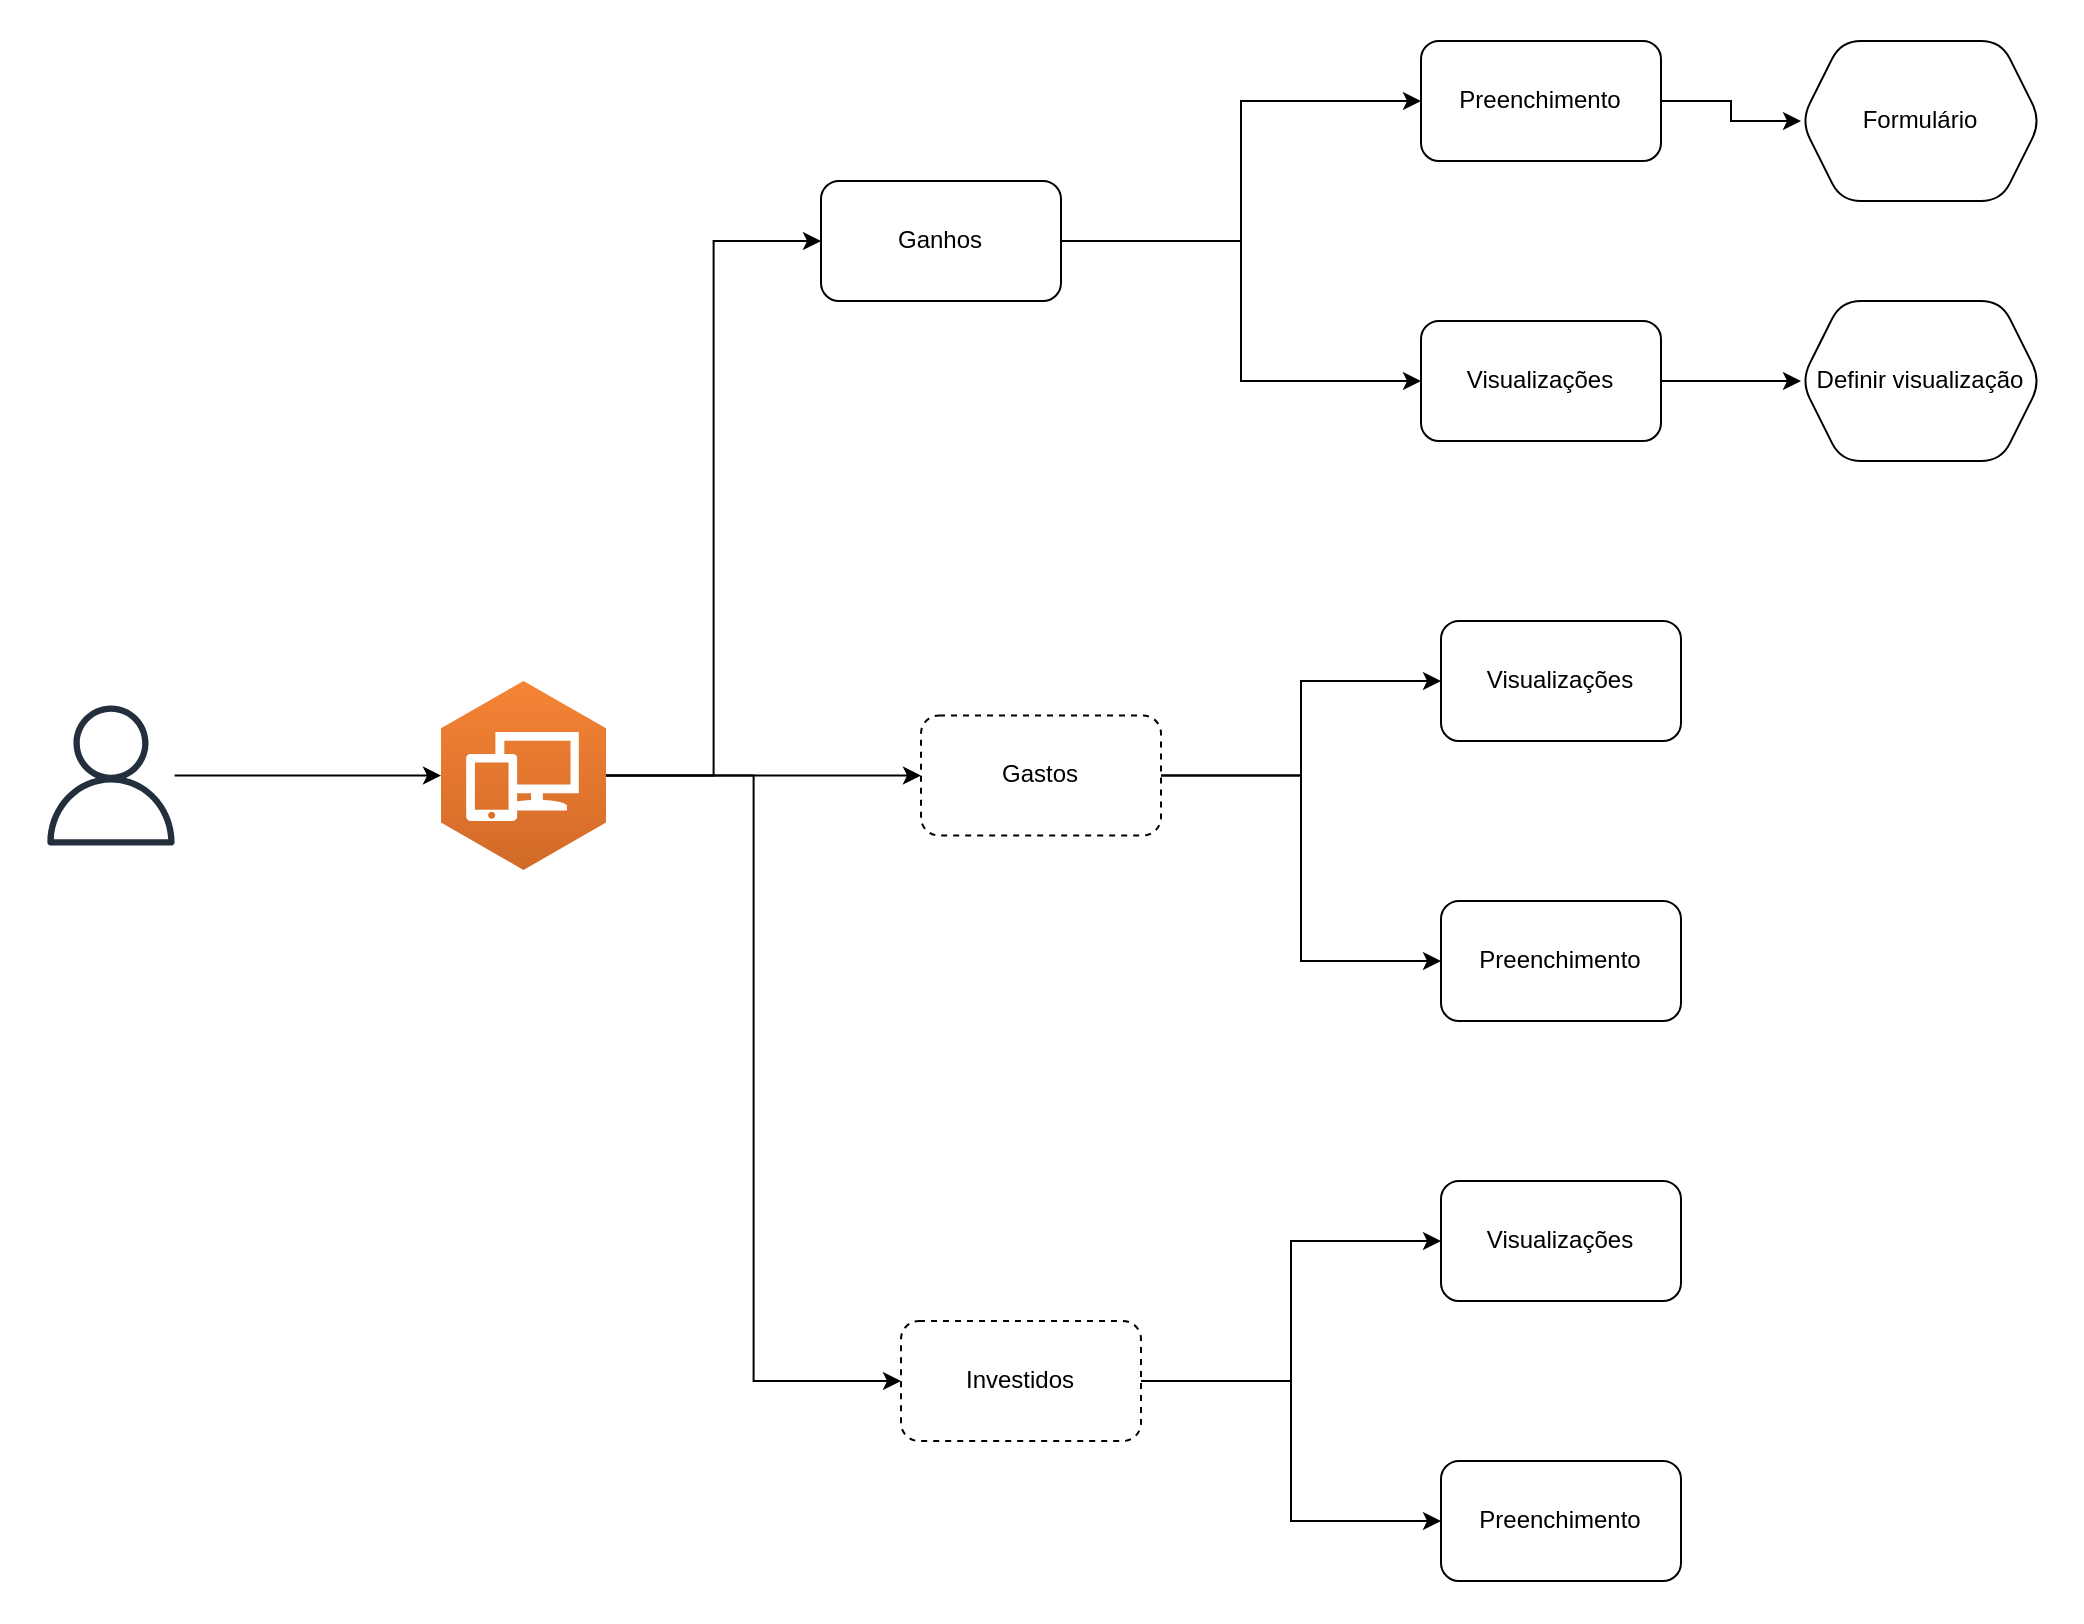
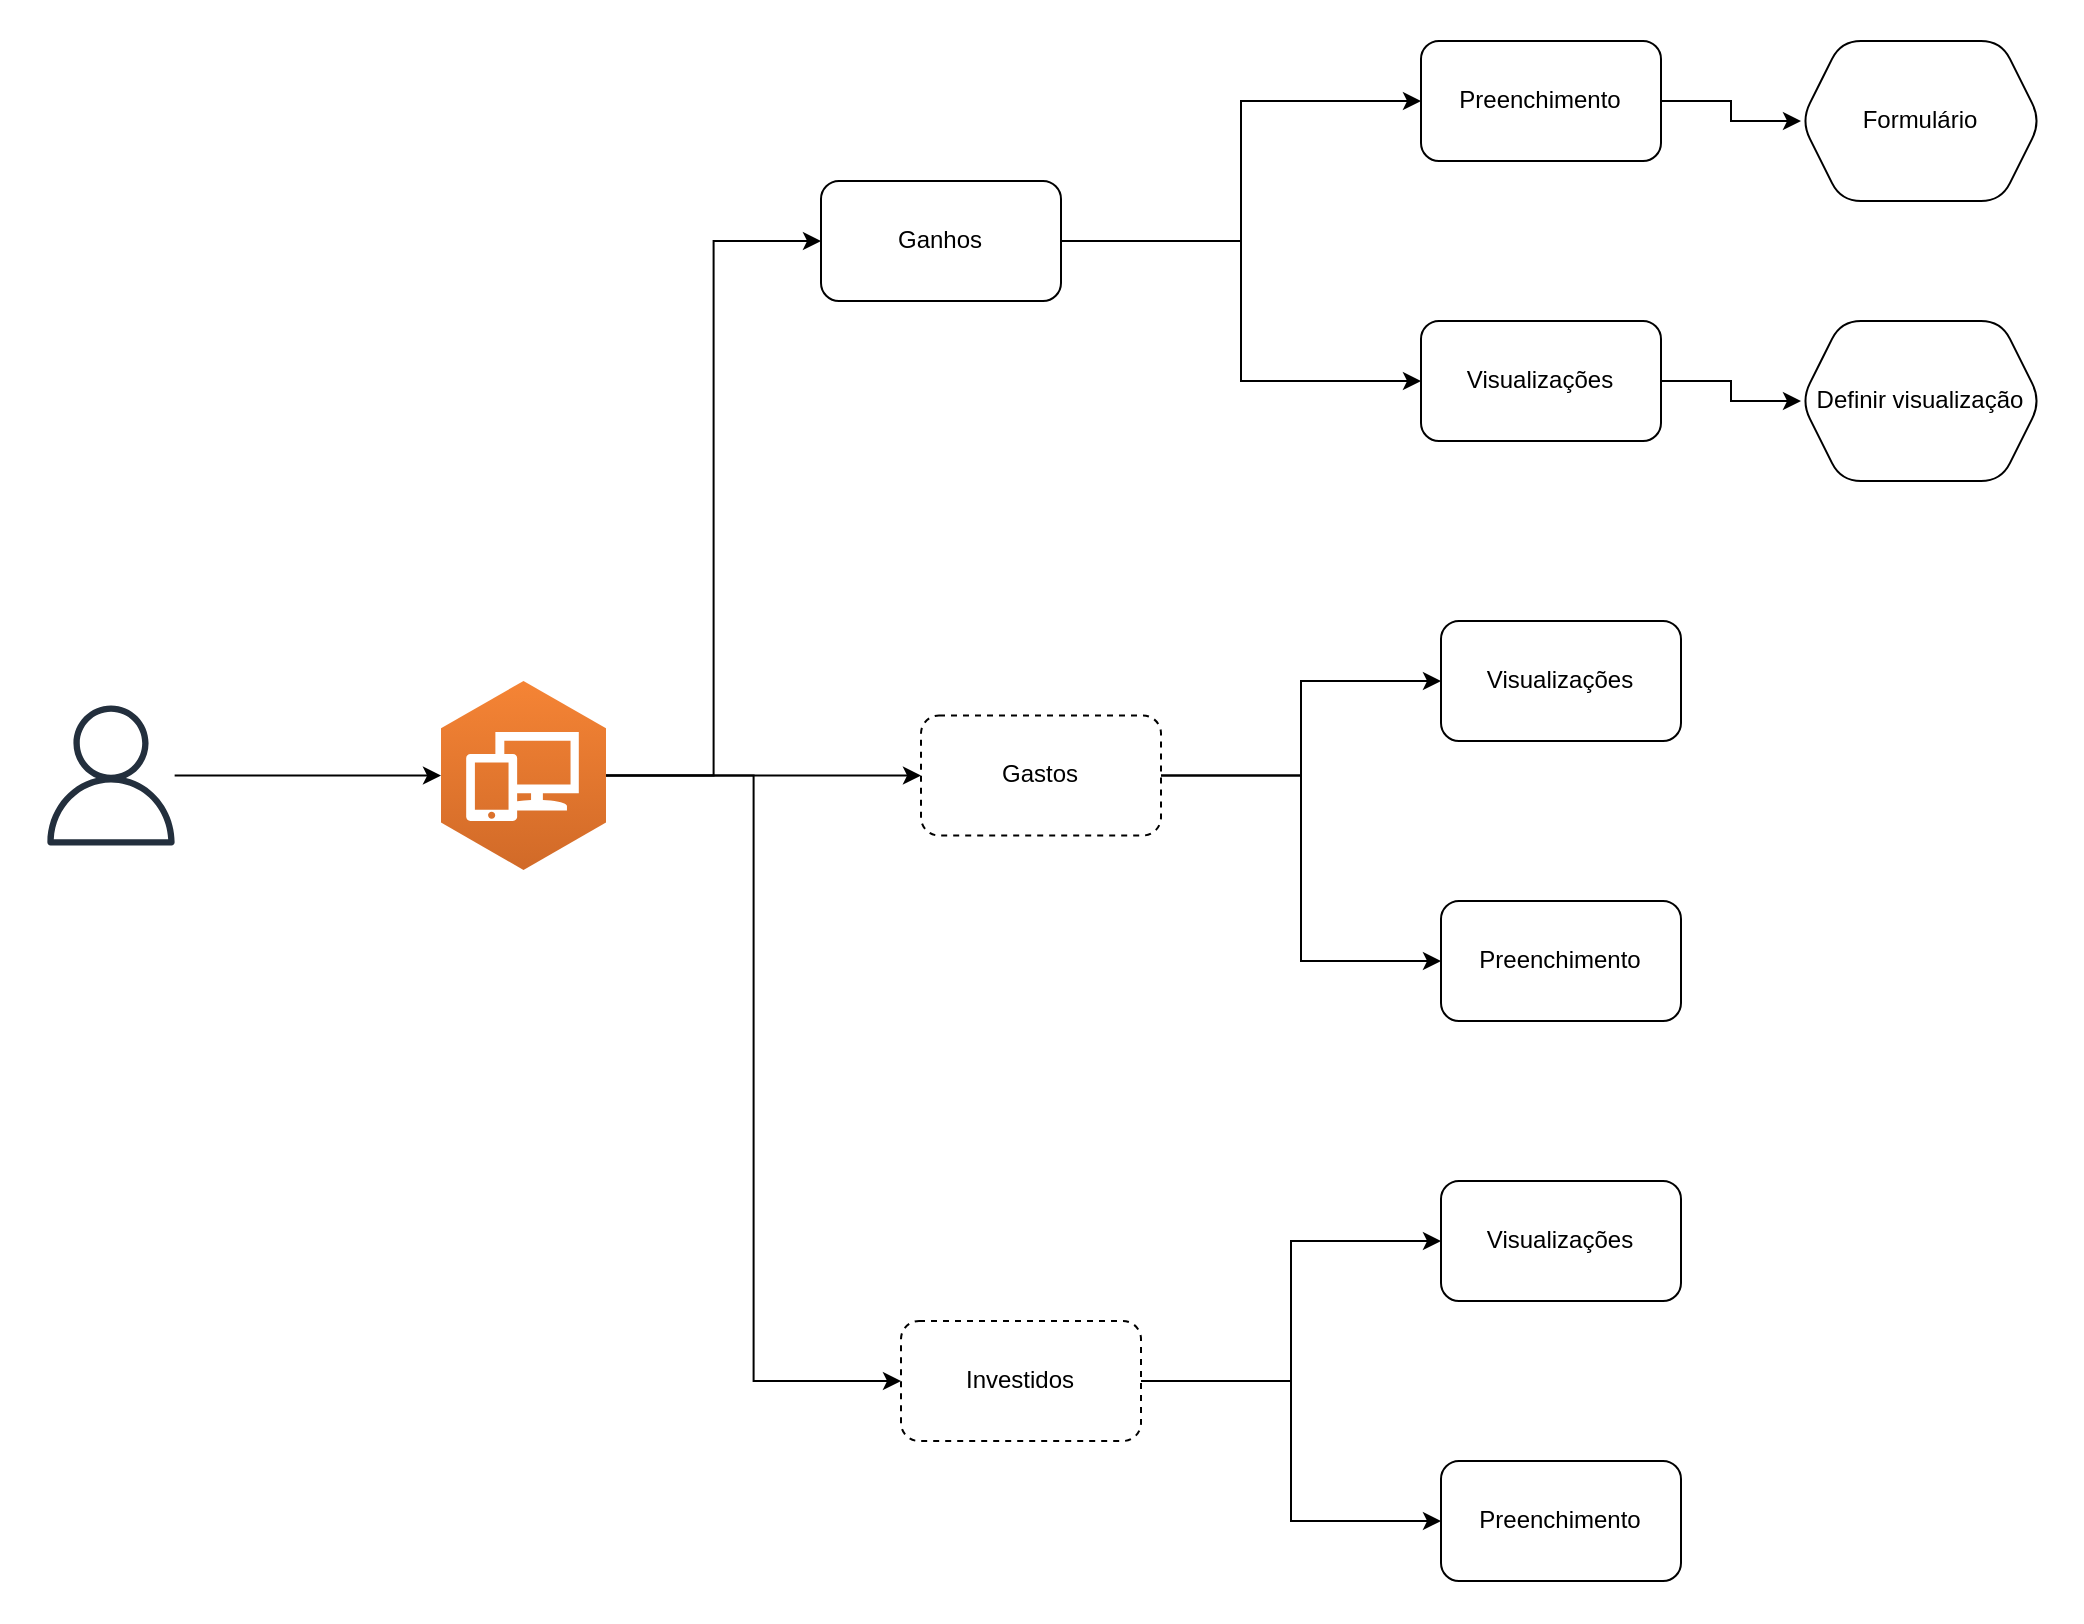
(1921, 381) -> (1921, 401)
